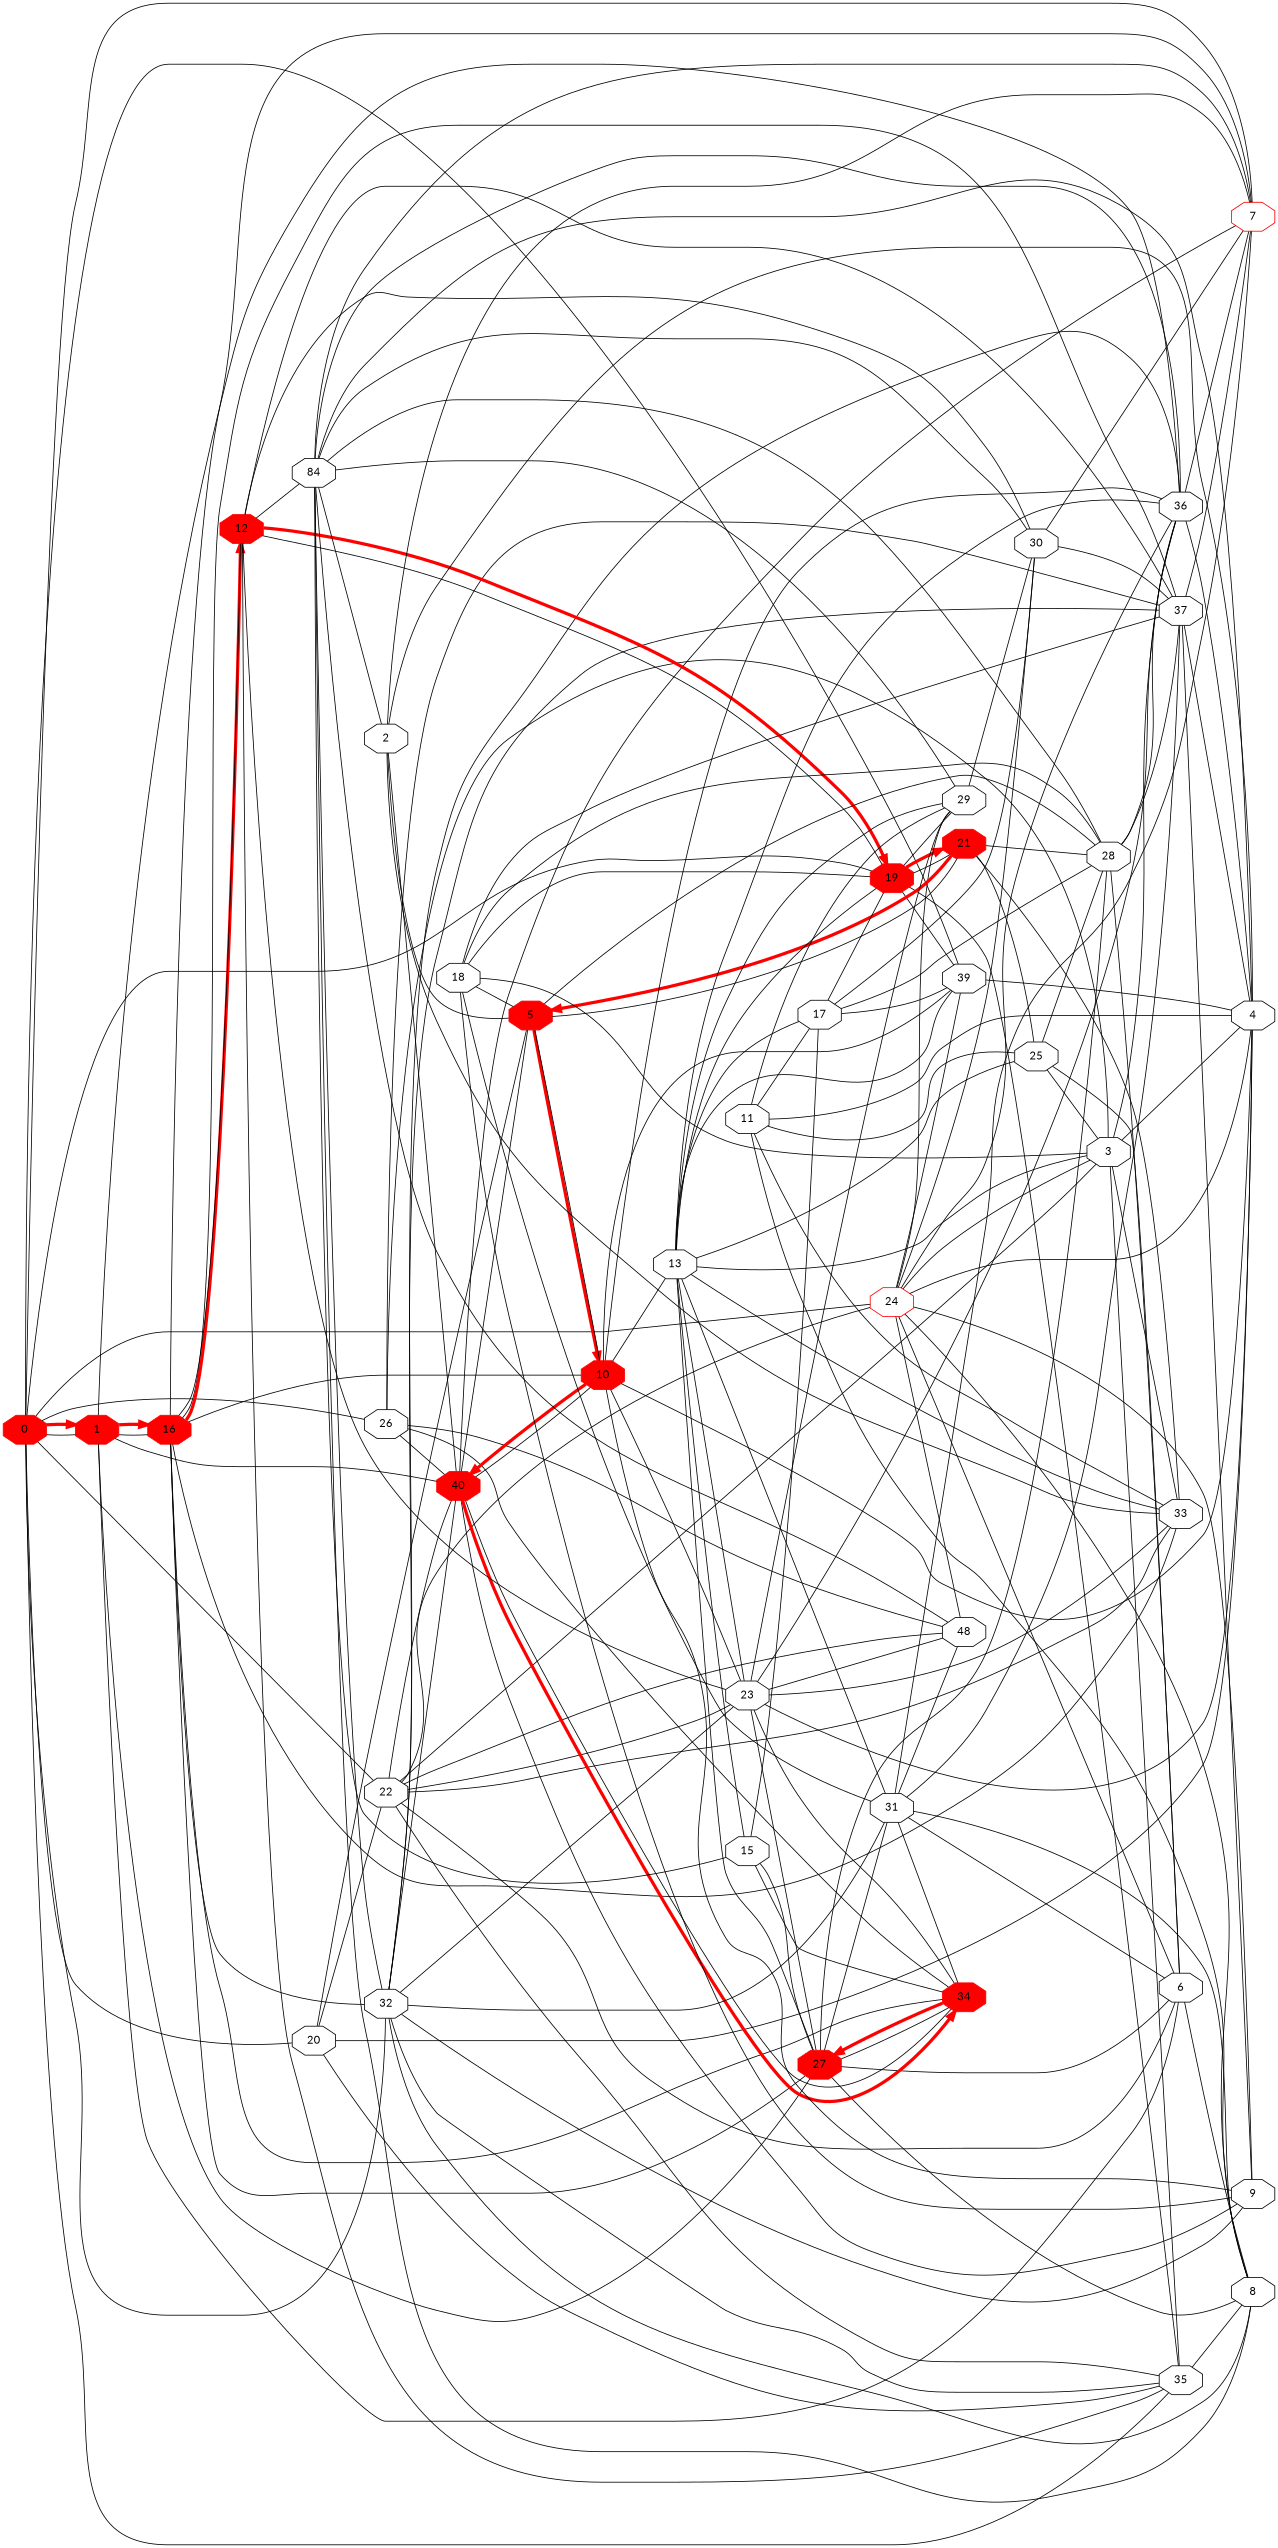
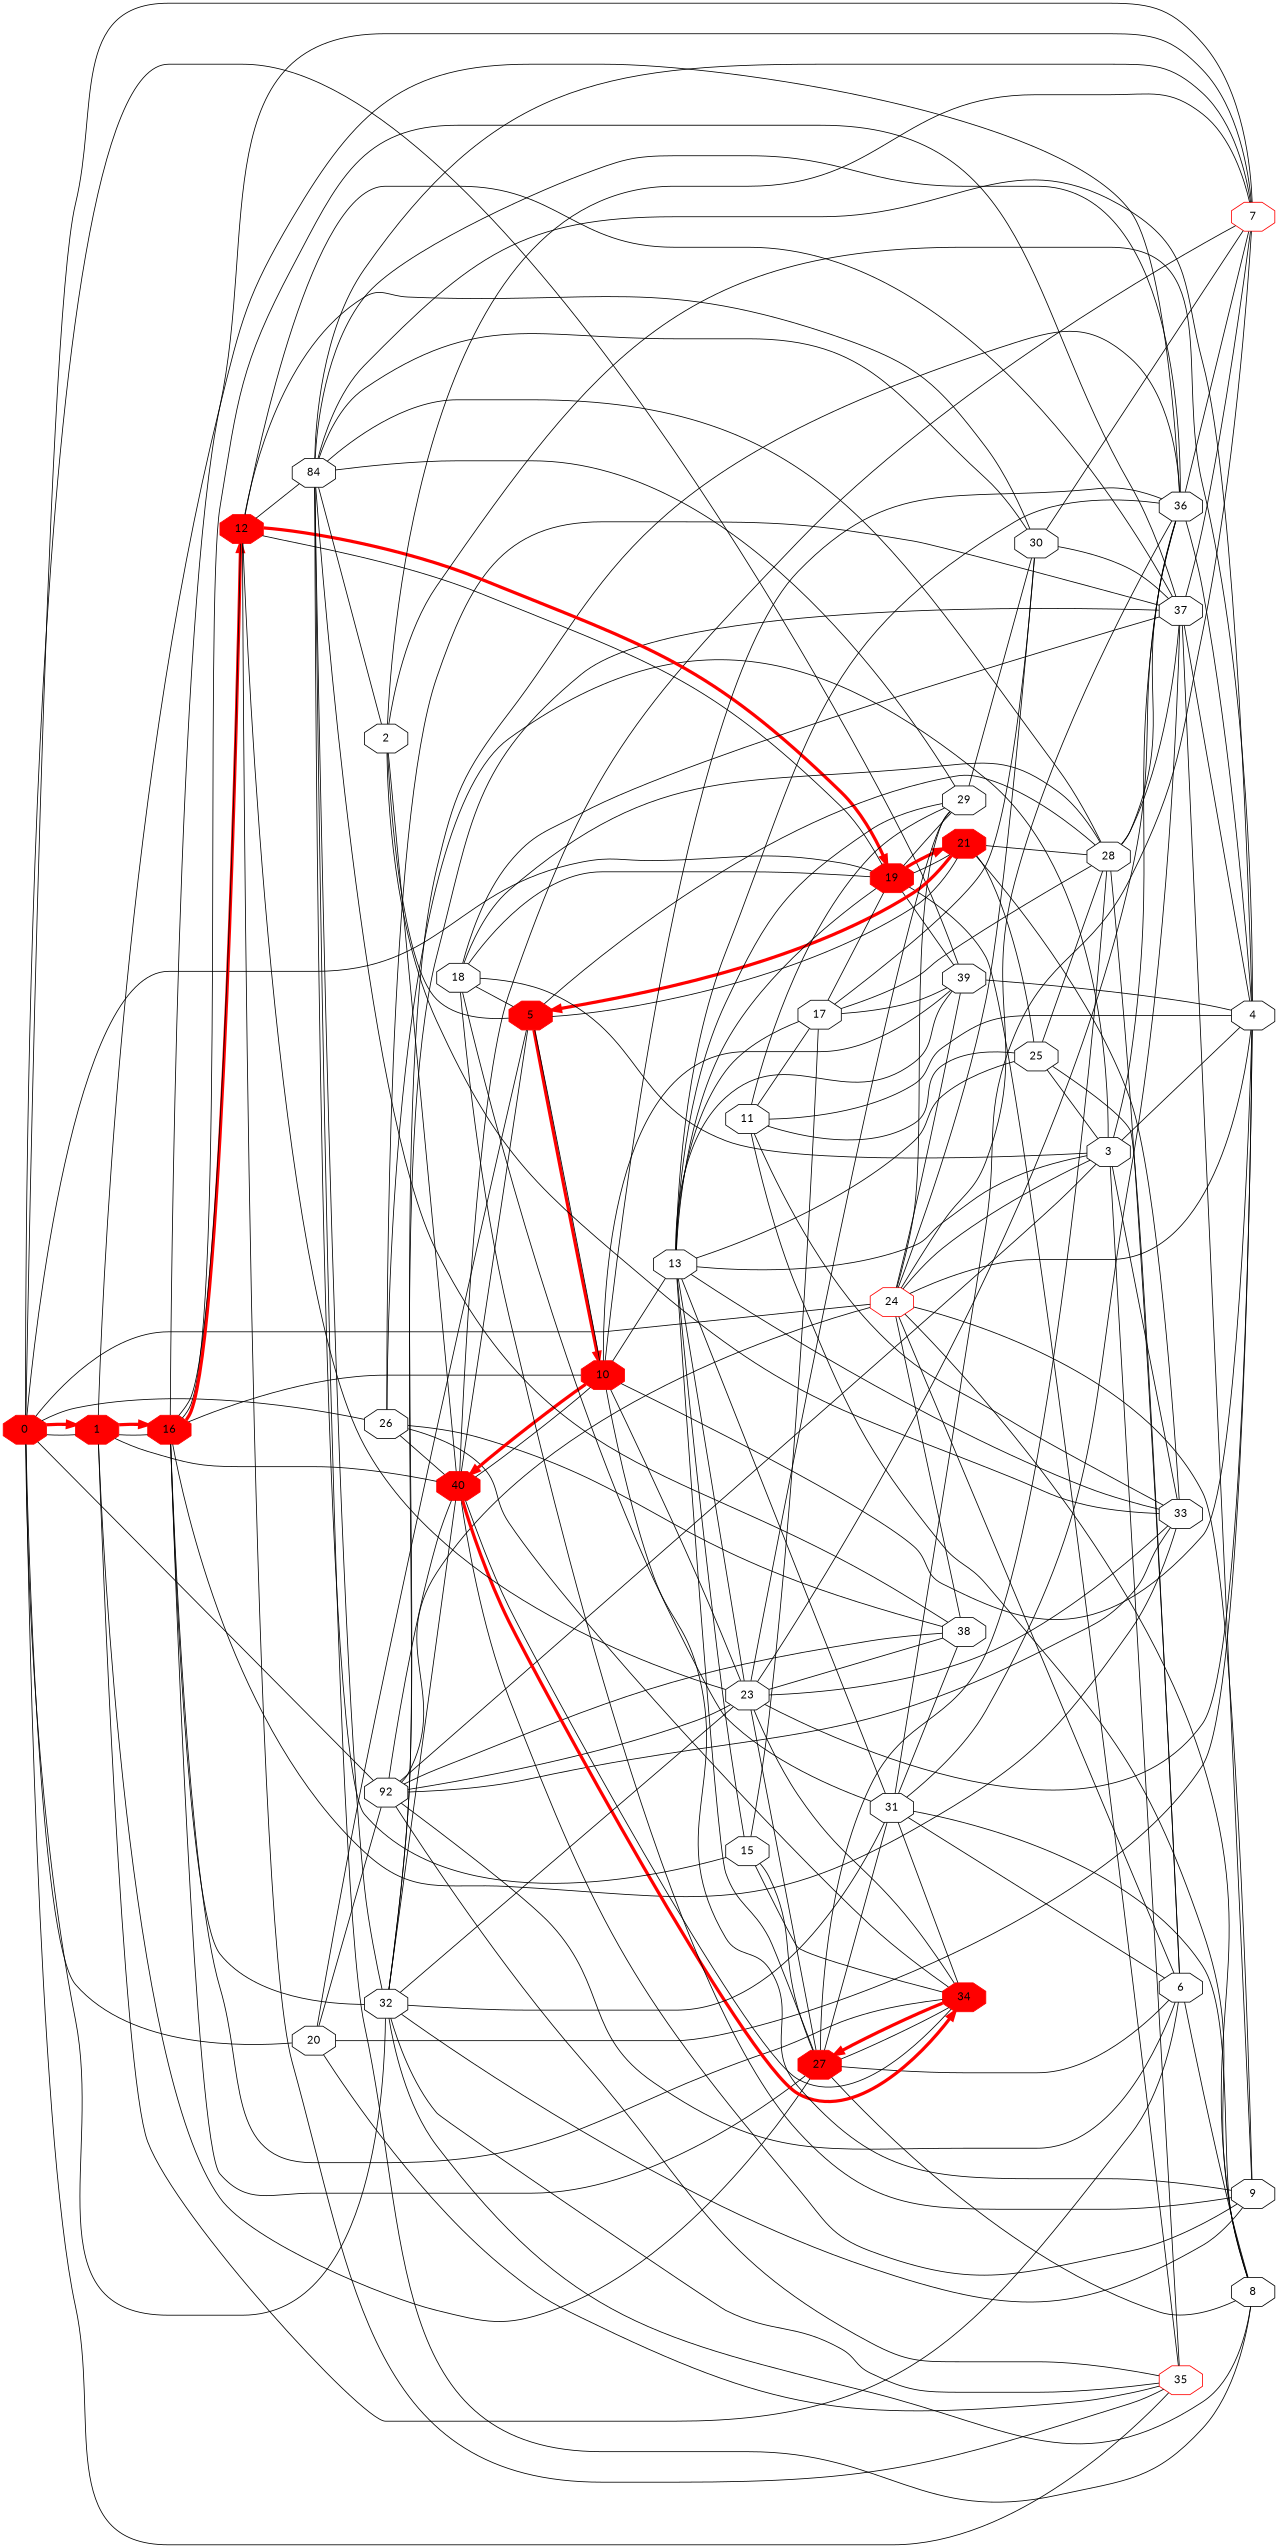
(964, 1632) -> (964, 1632)
(386, 1793) -> (386, 1793)
(1217, 2336) -> none
(1181, 2380) -> (1181, 2380)
